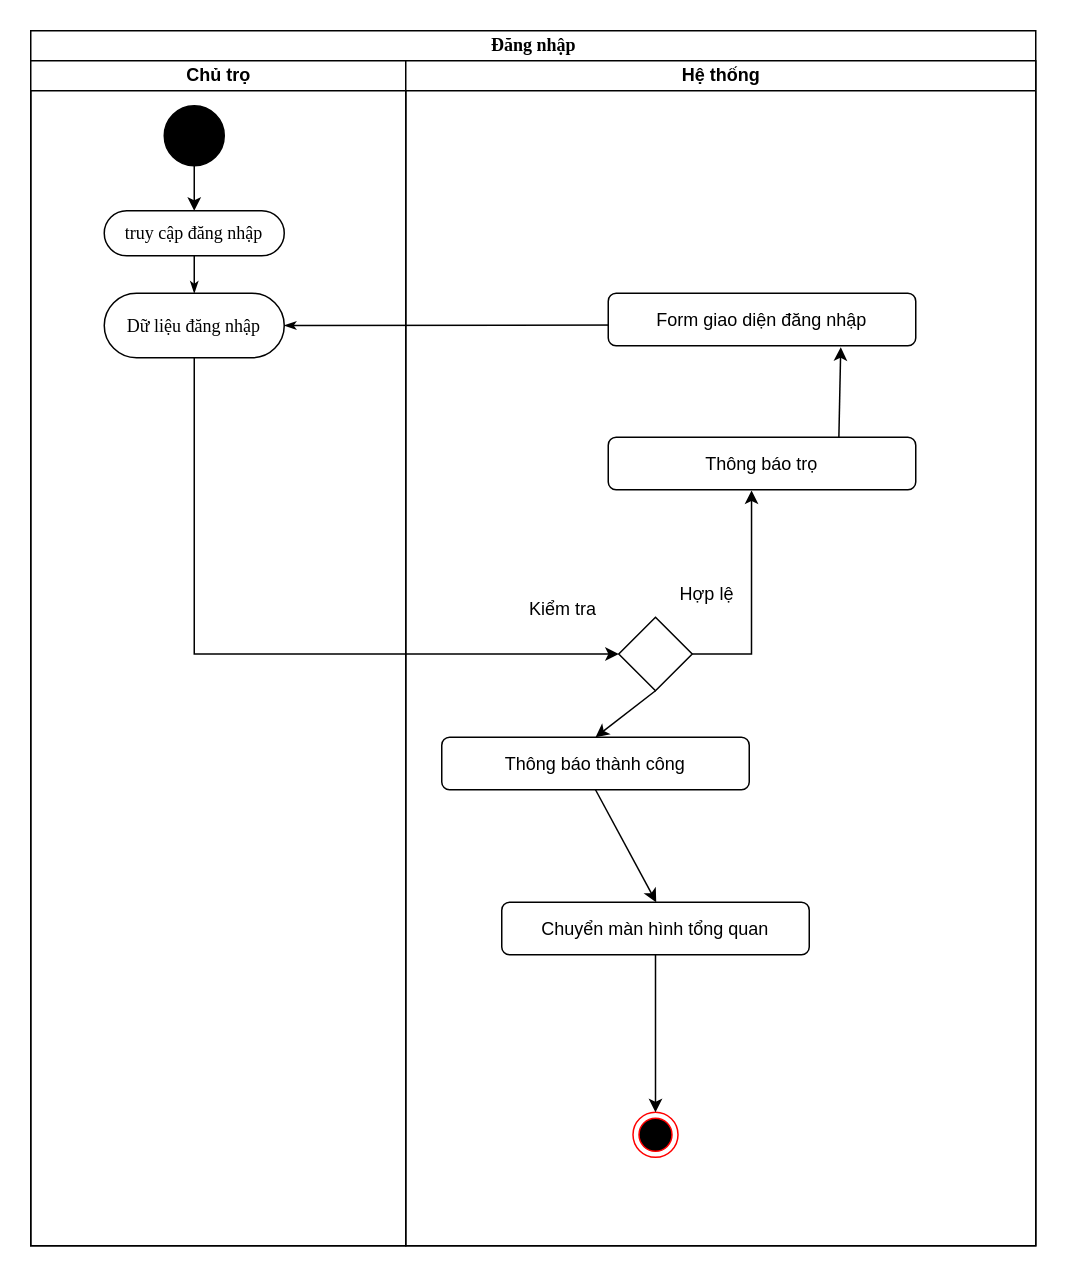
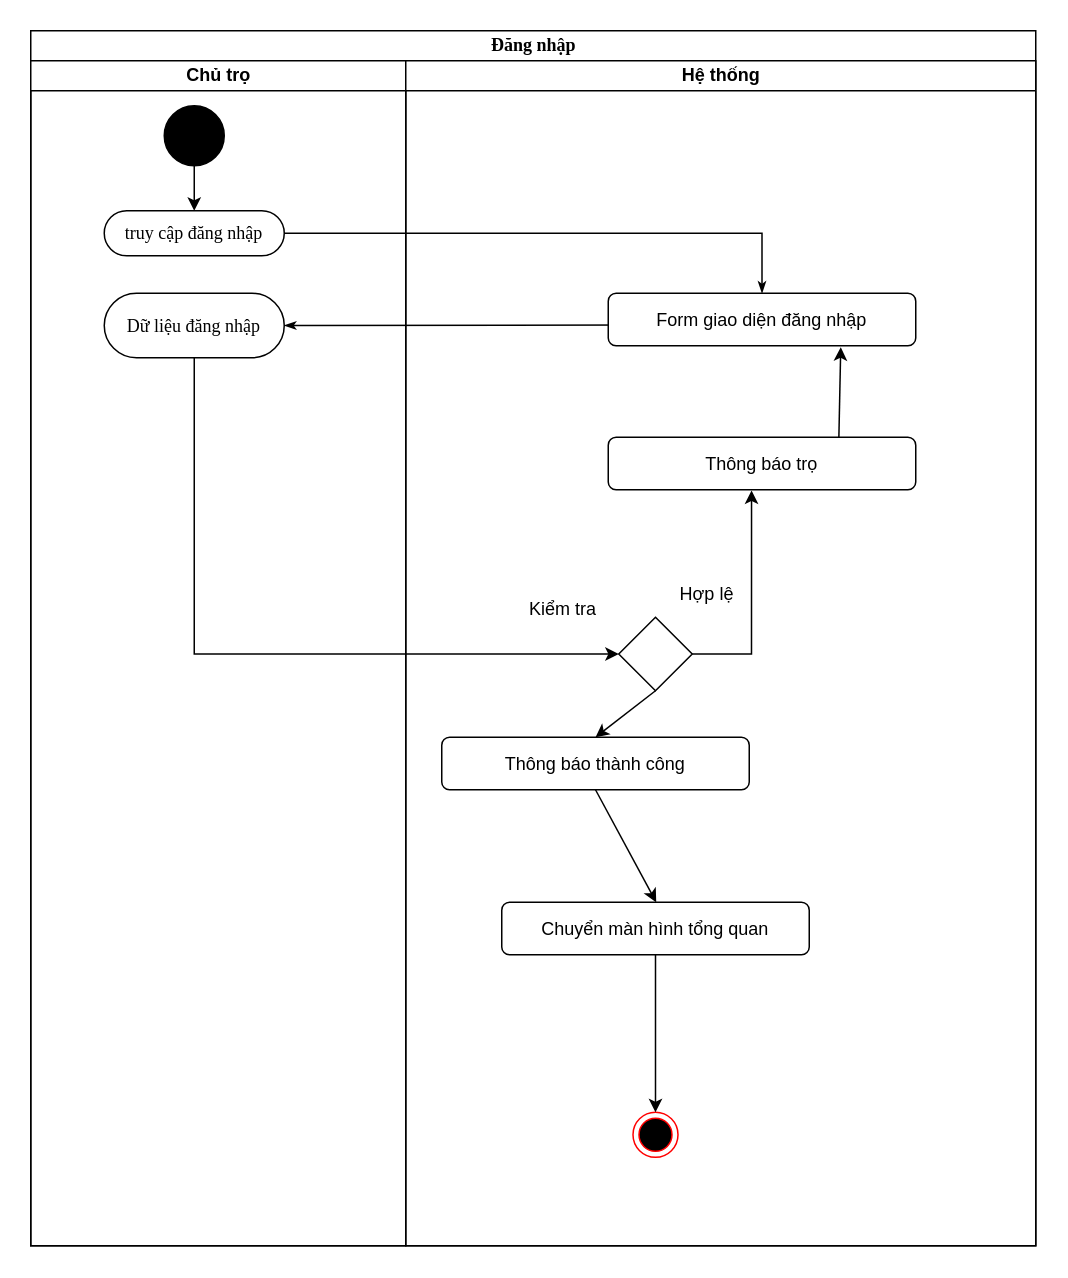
(194, 280) -> (549, 233)
